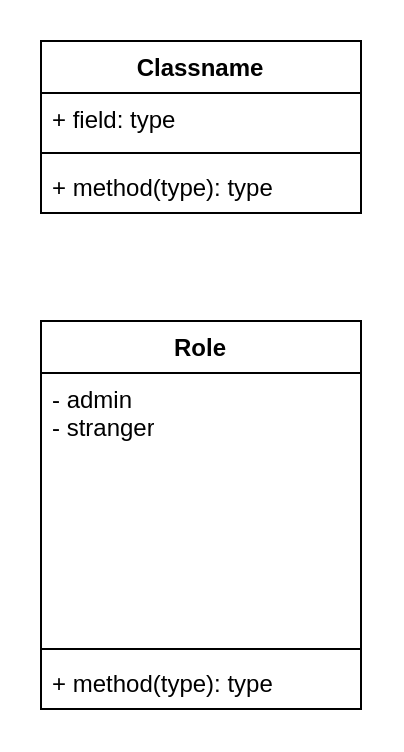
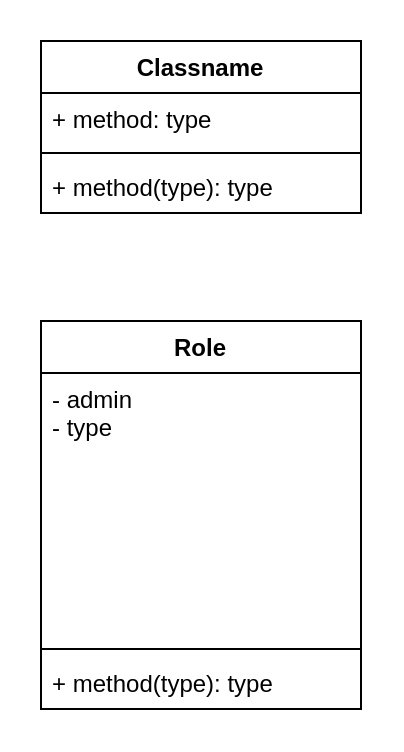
(125, 121) -> (138, 121)
(117, 416) -> (94, 416)
